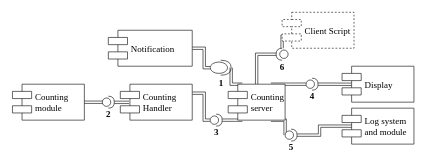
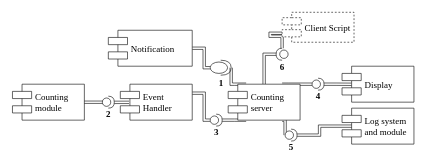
(318, 30) -> (318, 27)
(312, 84) -> (318, 84)
(162, 98) -> (155, 98)
(257, 102) -> (264, 102)
